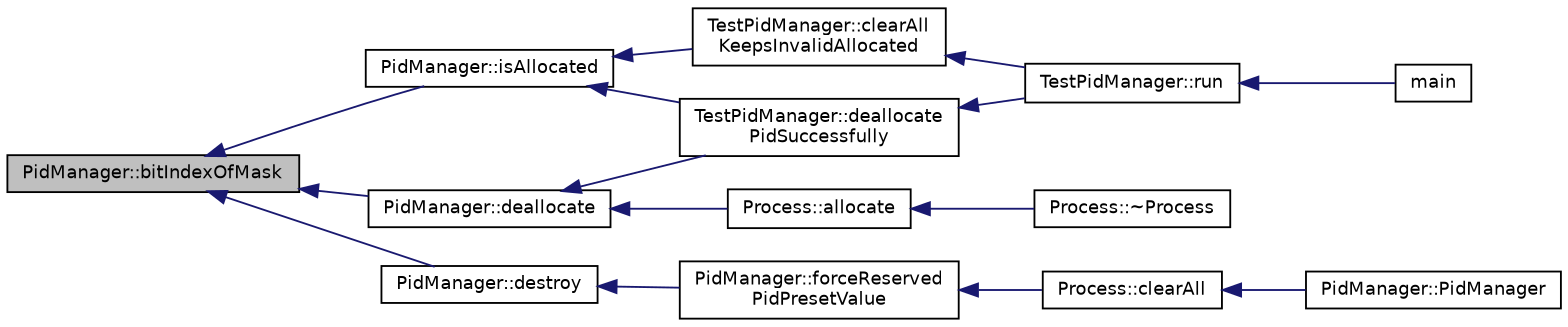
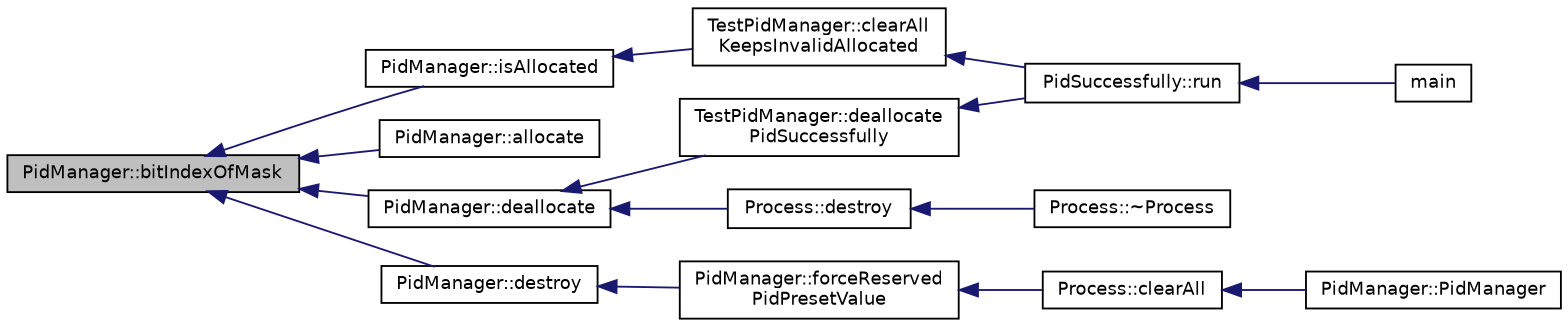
(1132, 83) -> (1132, 83)
(643, 96) -> none
none -> (490, 139)
(819, 209) -> (819, 209)
